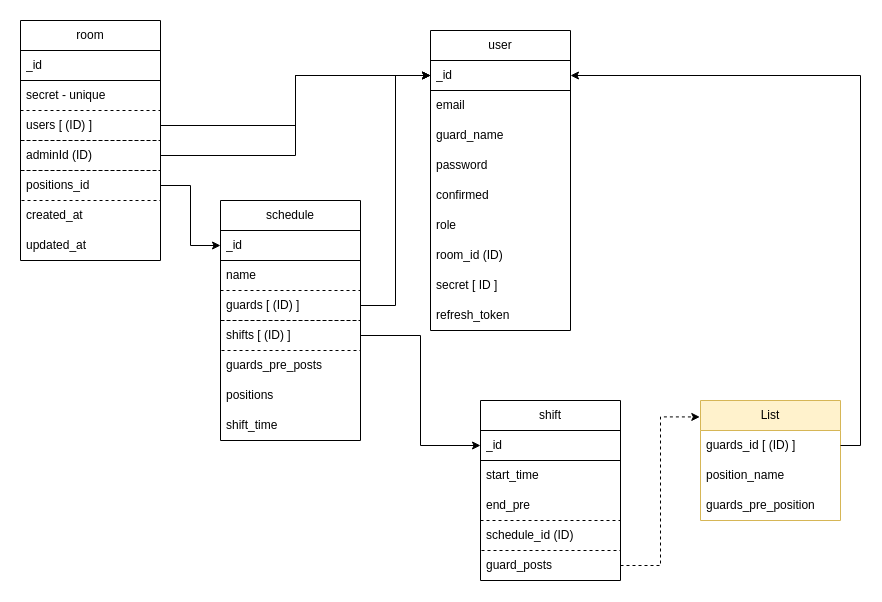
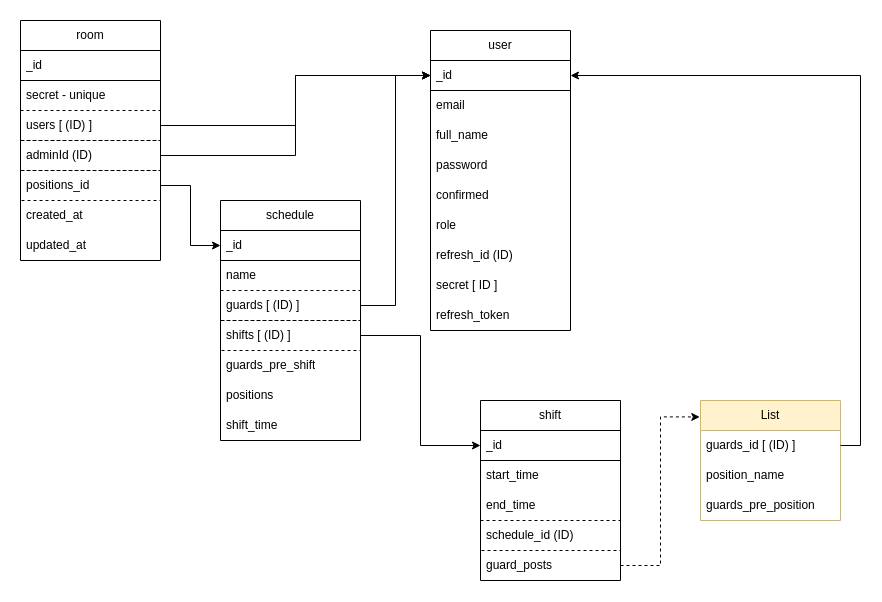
(470, 136) -> (464, 136)
(474, 256) -> (484, 256)
(280, 366) -> (279, 366)
(510, 506) -> (512, 506)
